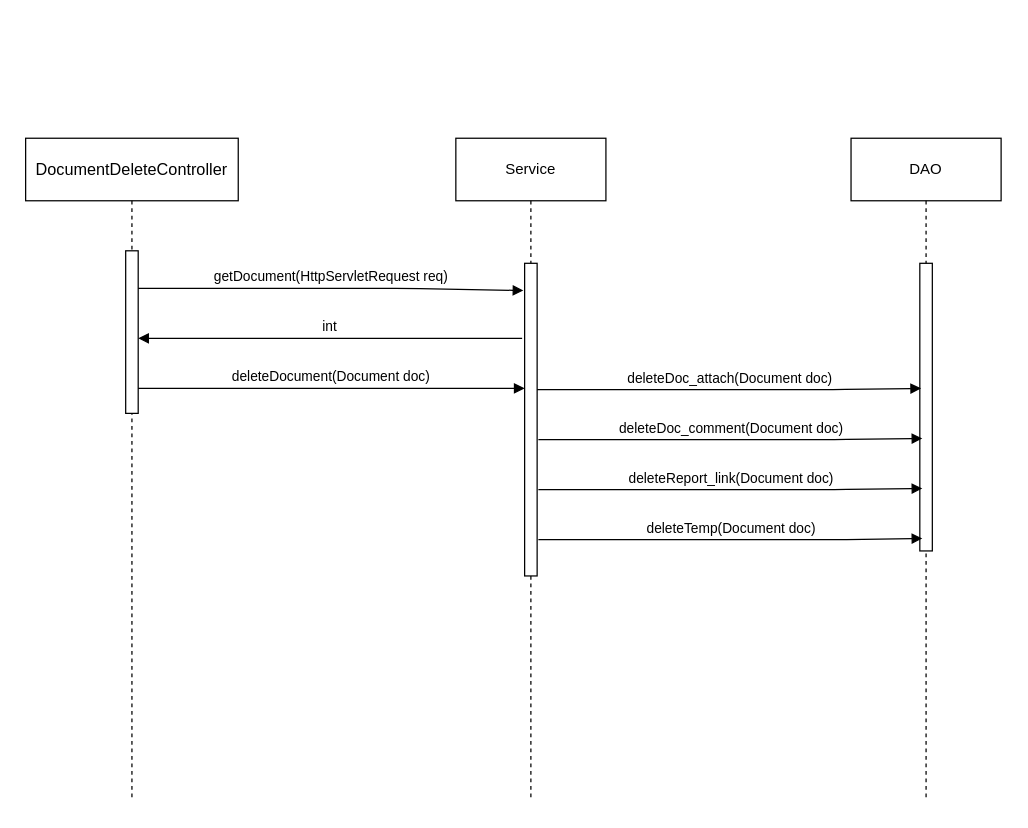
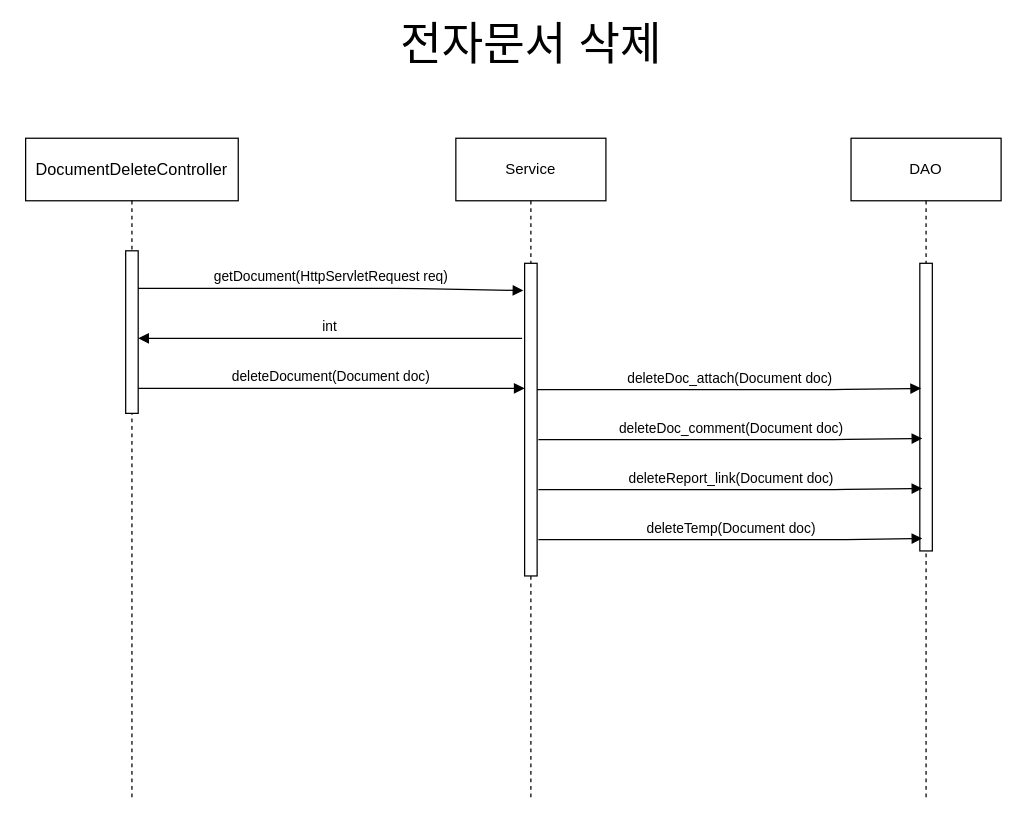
none -> (531, 44)
